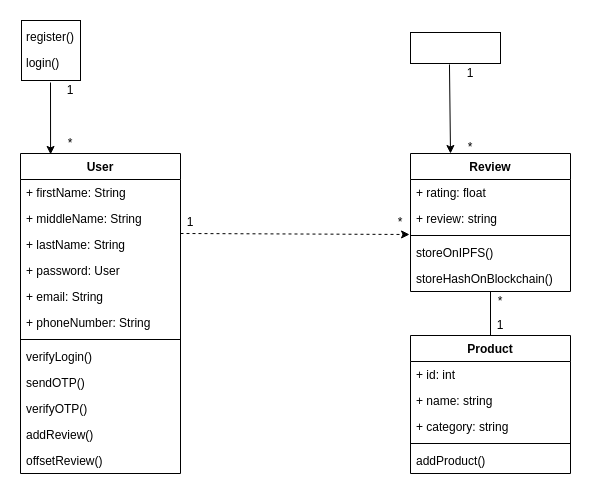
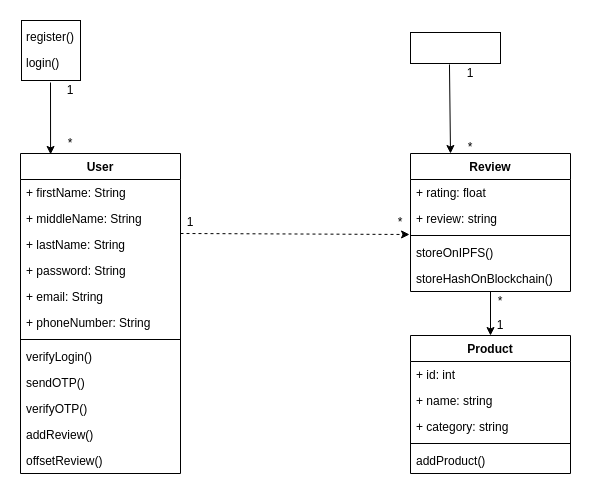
(75, 271) -> (80, 271)
(491, 330) -> (491, 327)
